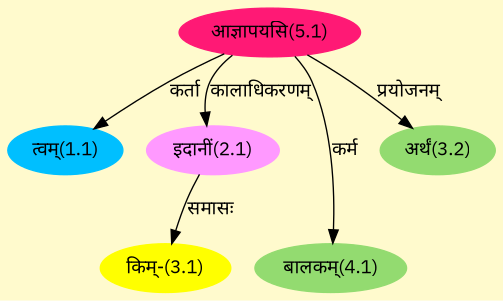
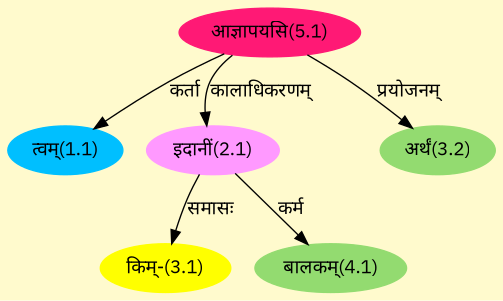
(328, 139) -> (267, 204)
